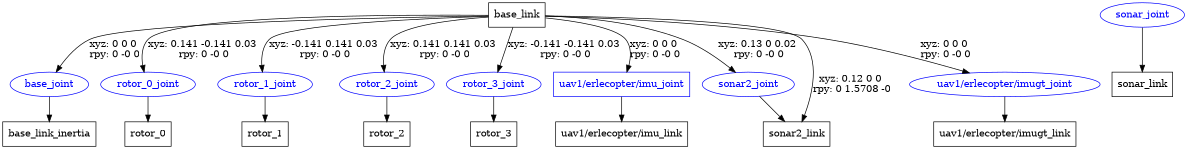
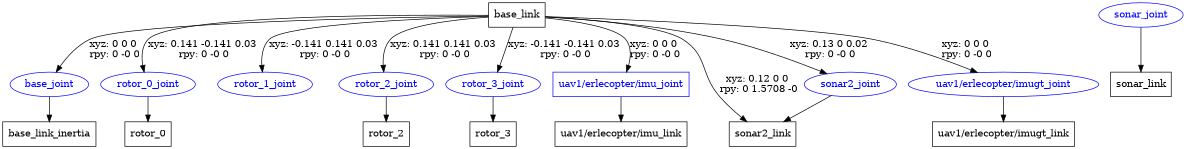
(265, 134) -> none
